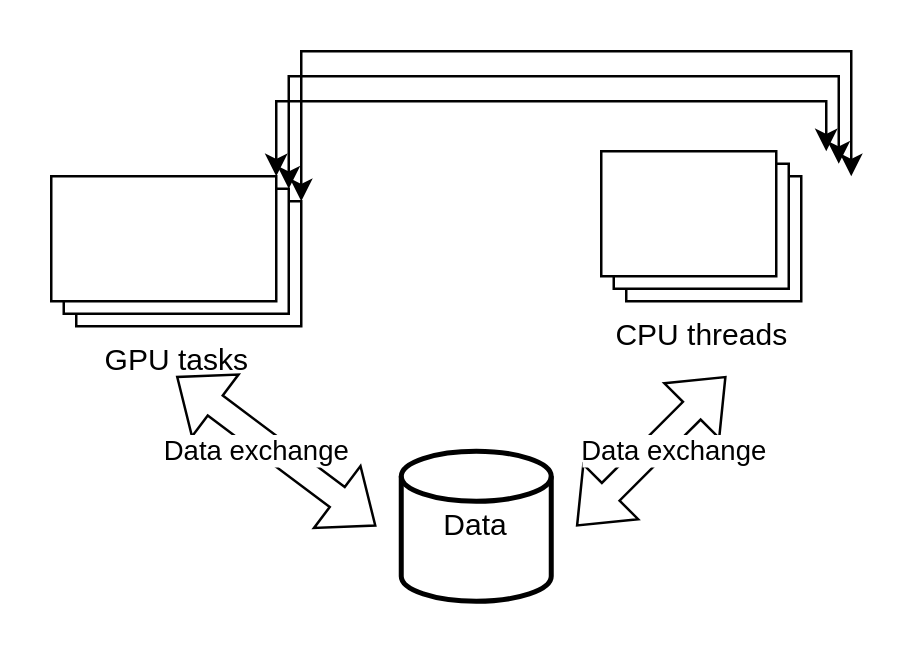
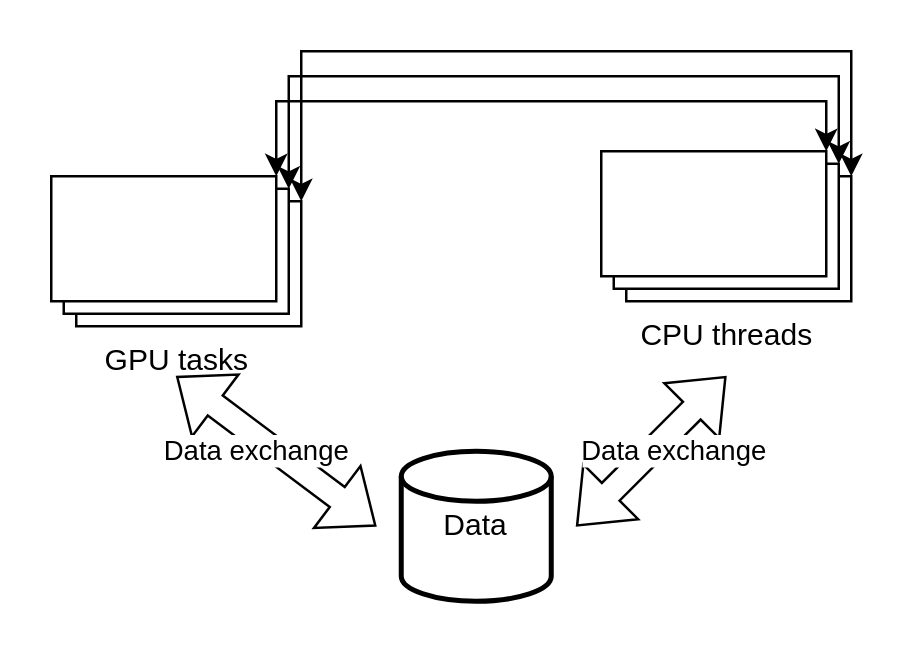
(701, 226) -> (726, 226)
